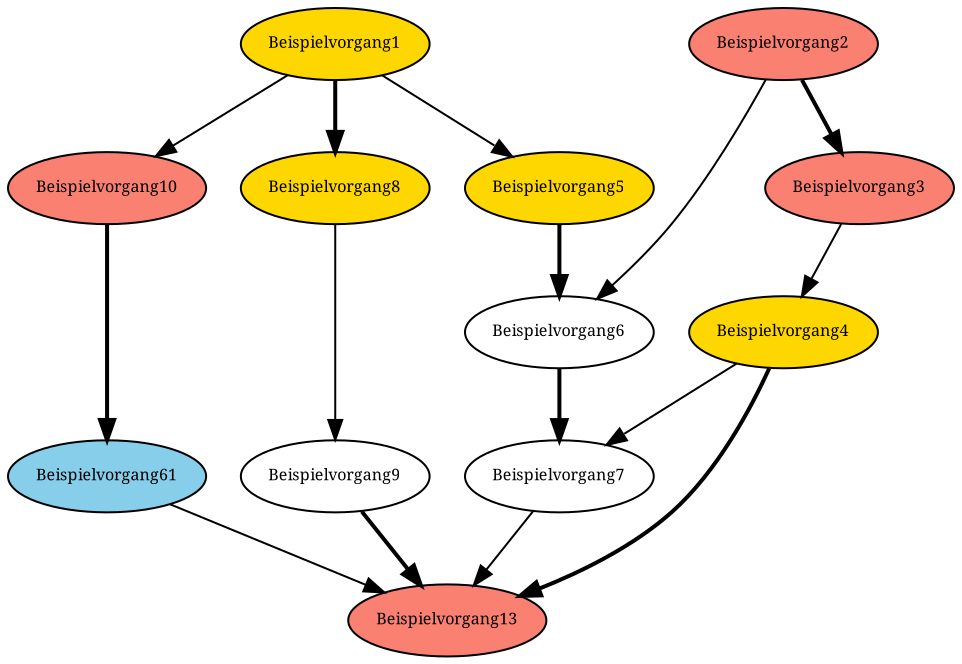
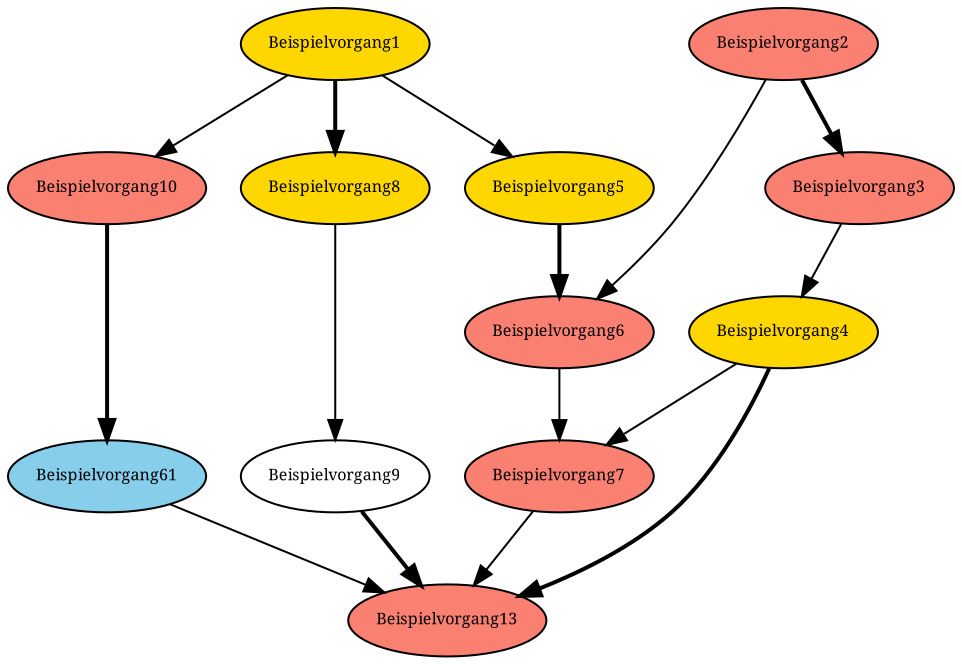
(559, 332) -> (559, 332)
(559, 394) -> (559, 394)
(559, 476) -> (559, 476)
